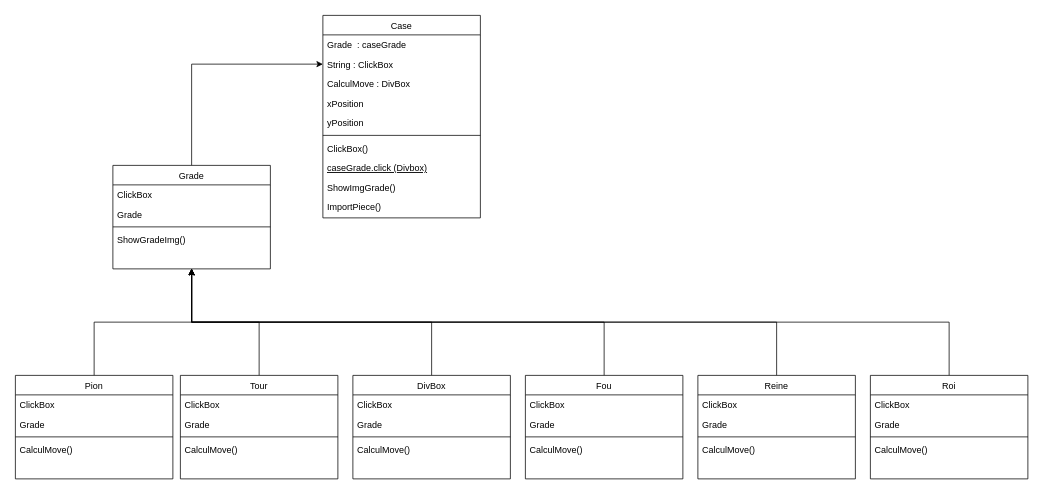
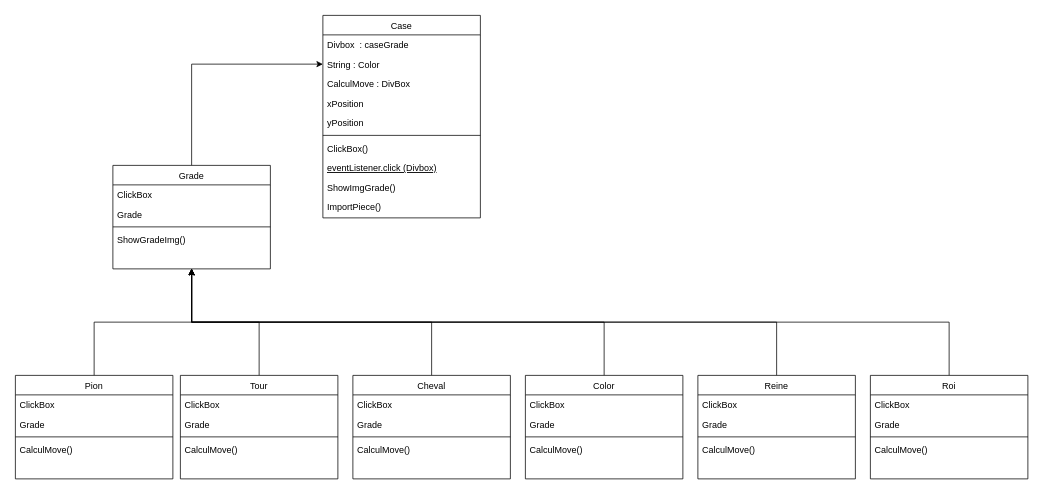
(369, 45) -> (370, 45)
(363, 65) -> (356, 65)
(382, 168) -> (391, 168)
(431, 386) -> (431, 386)
(604, 386) -> (604, 386)
